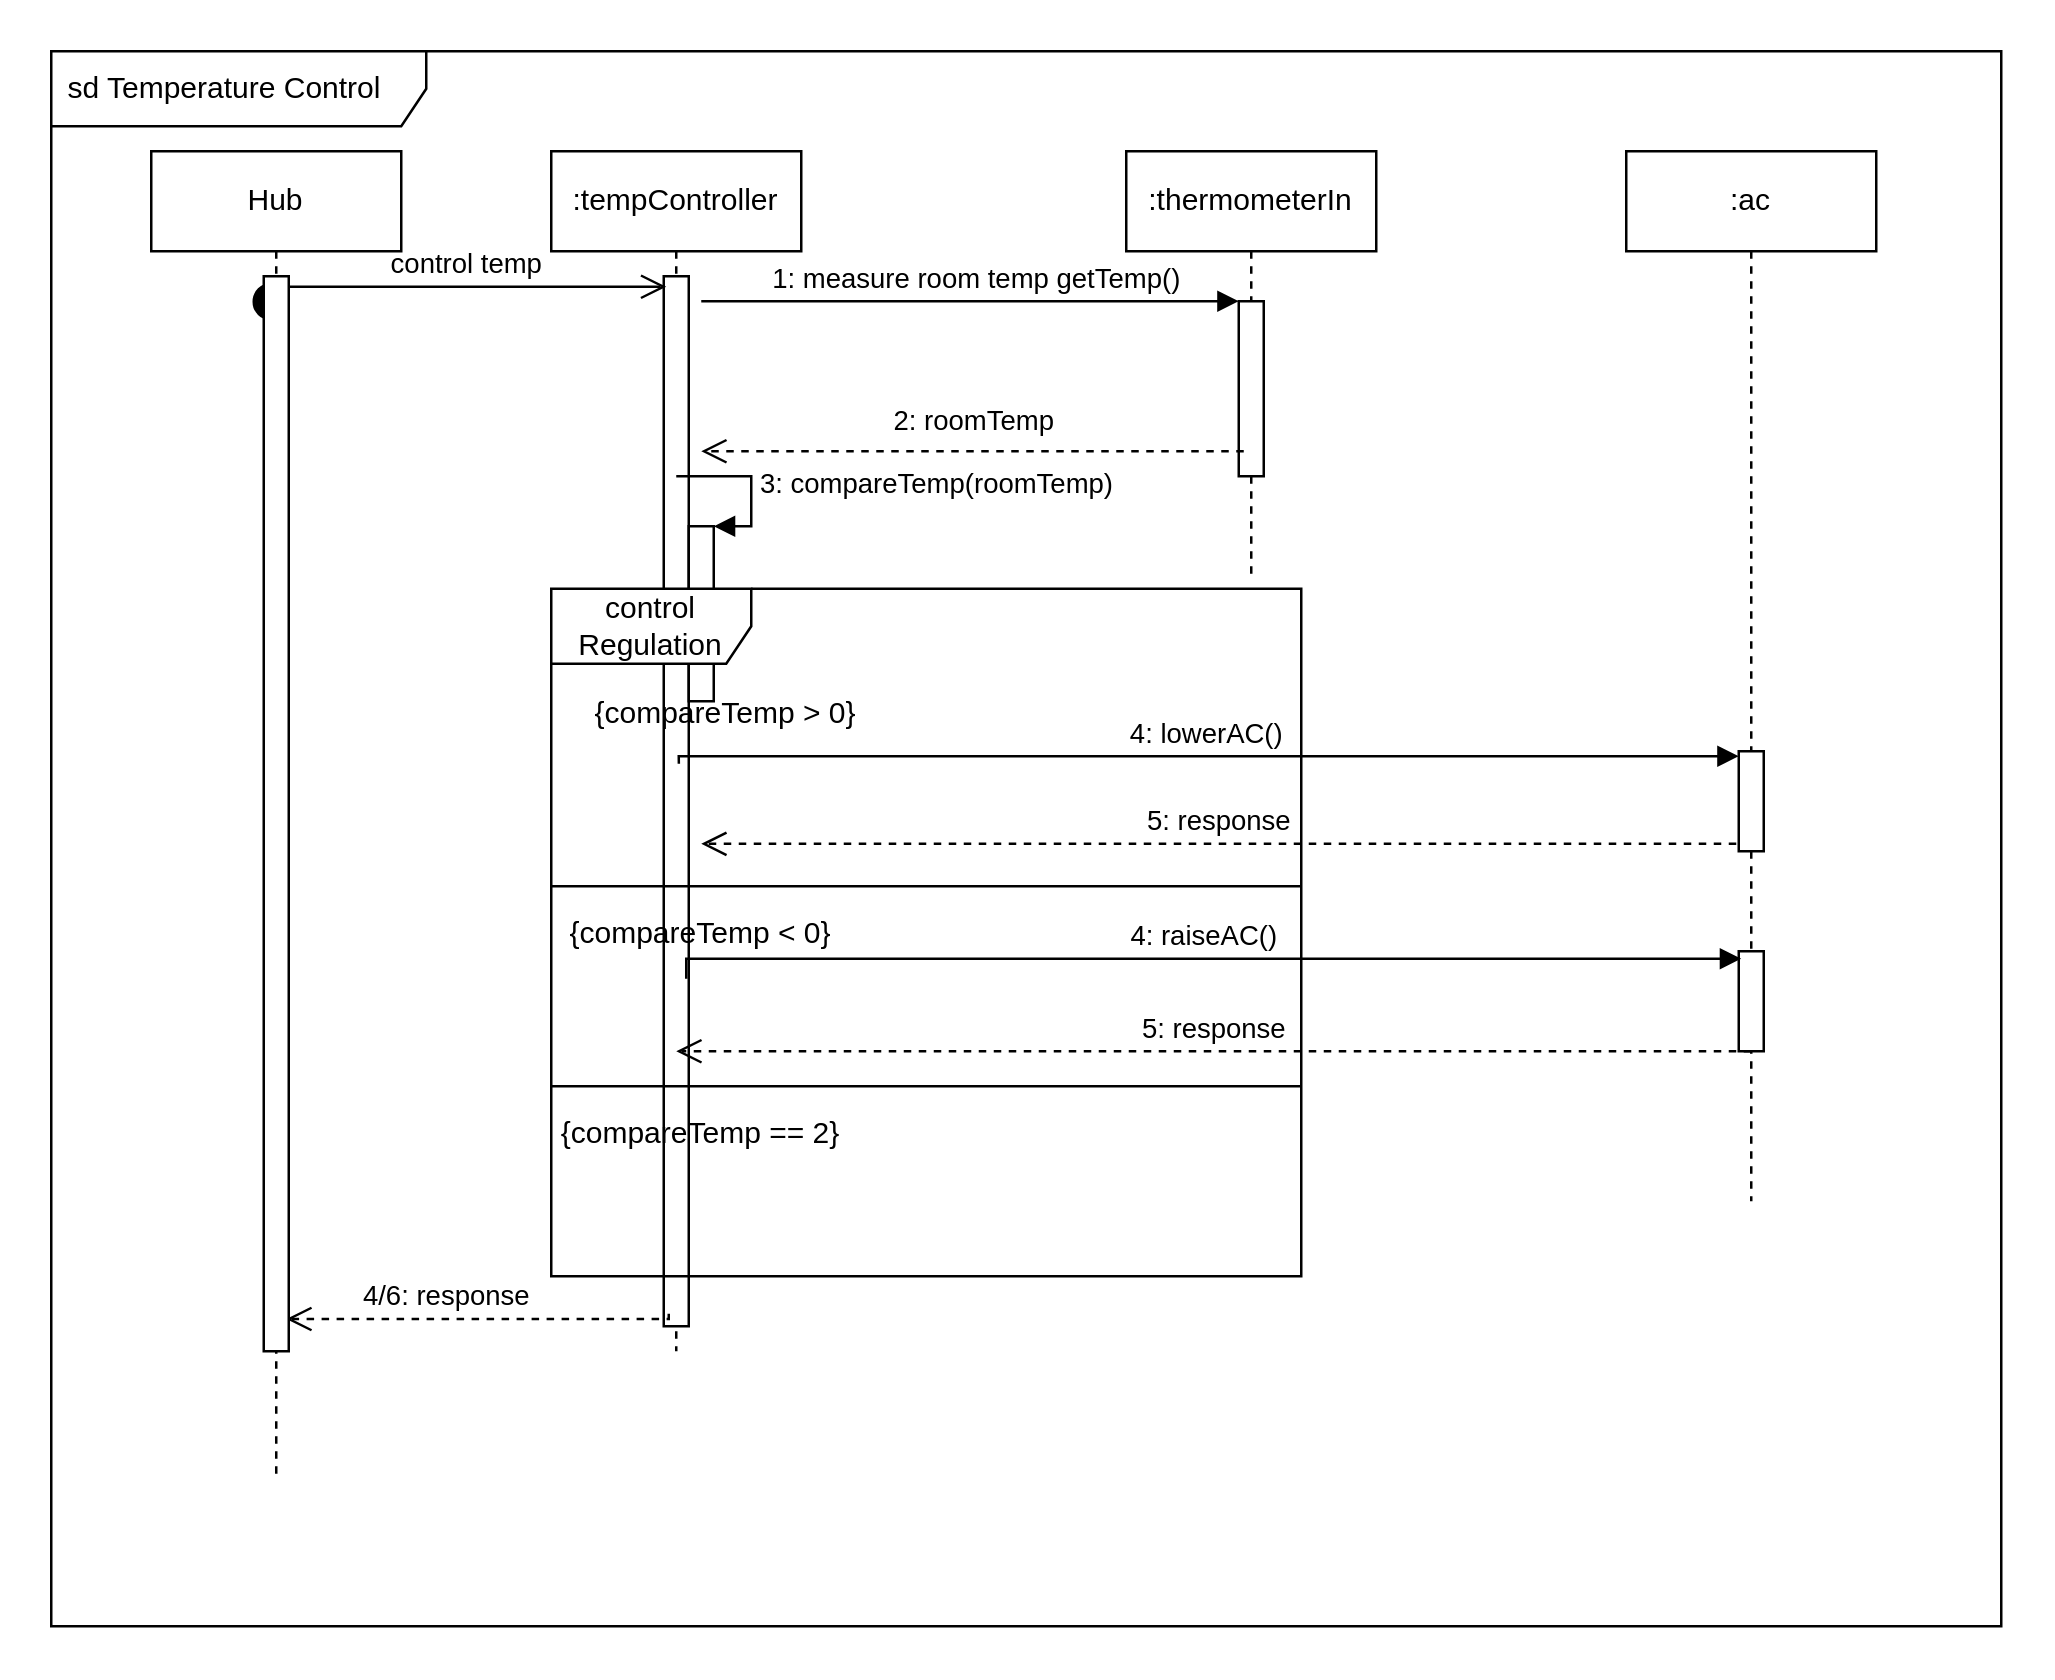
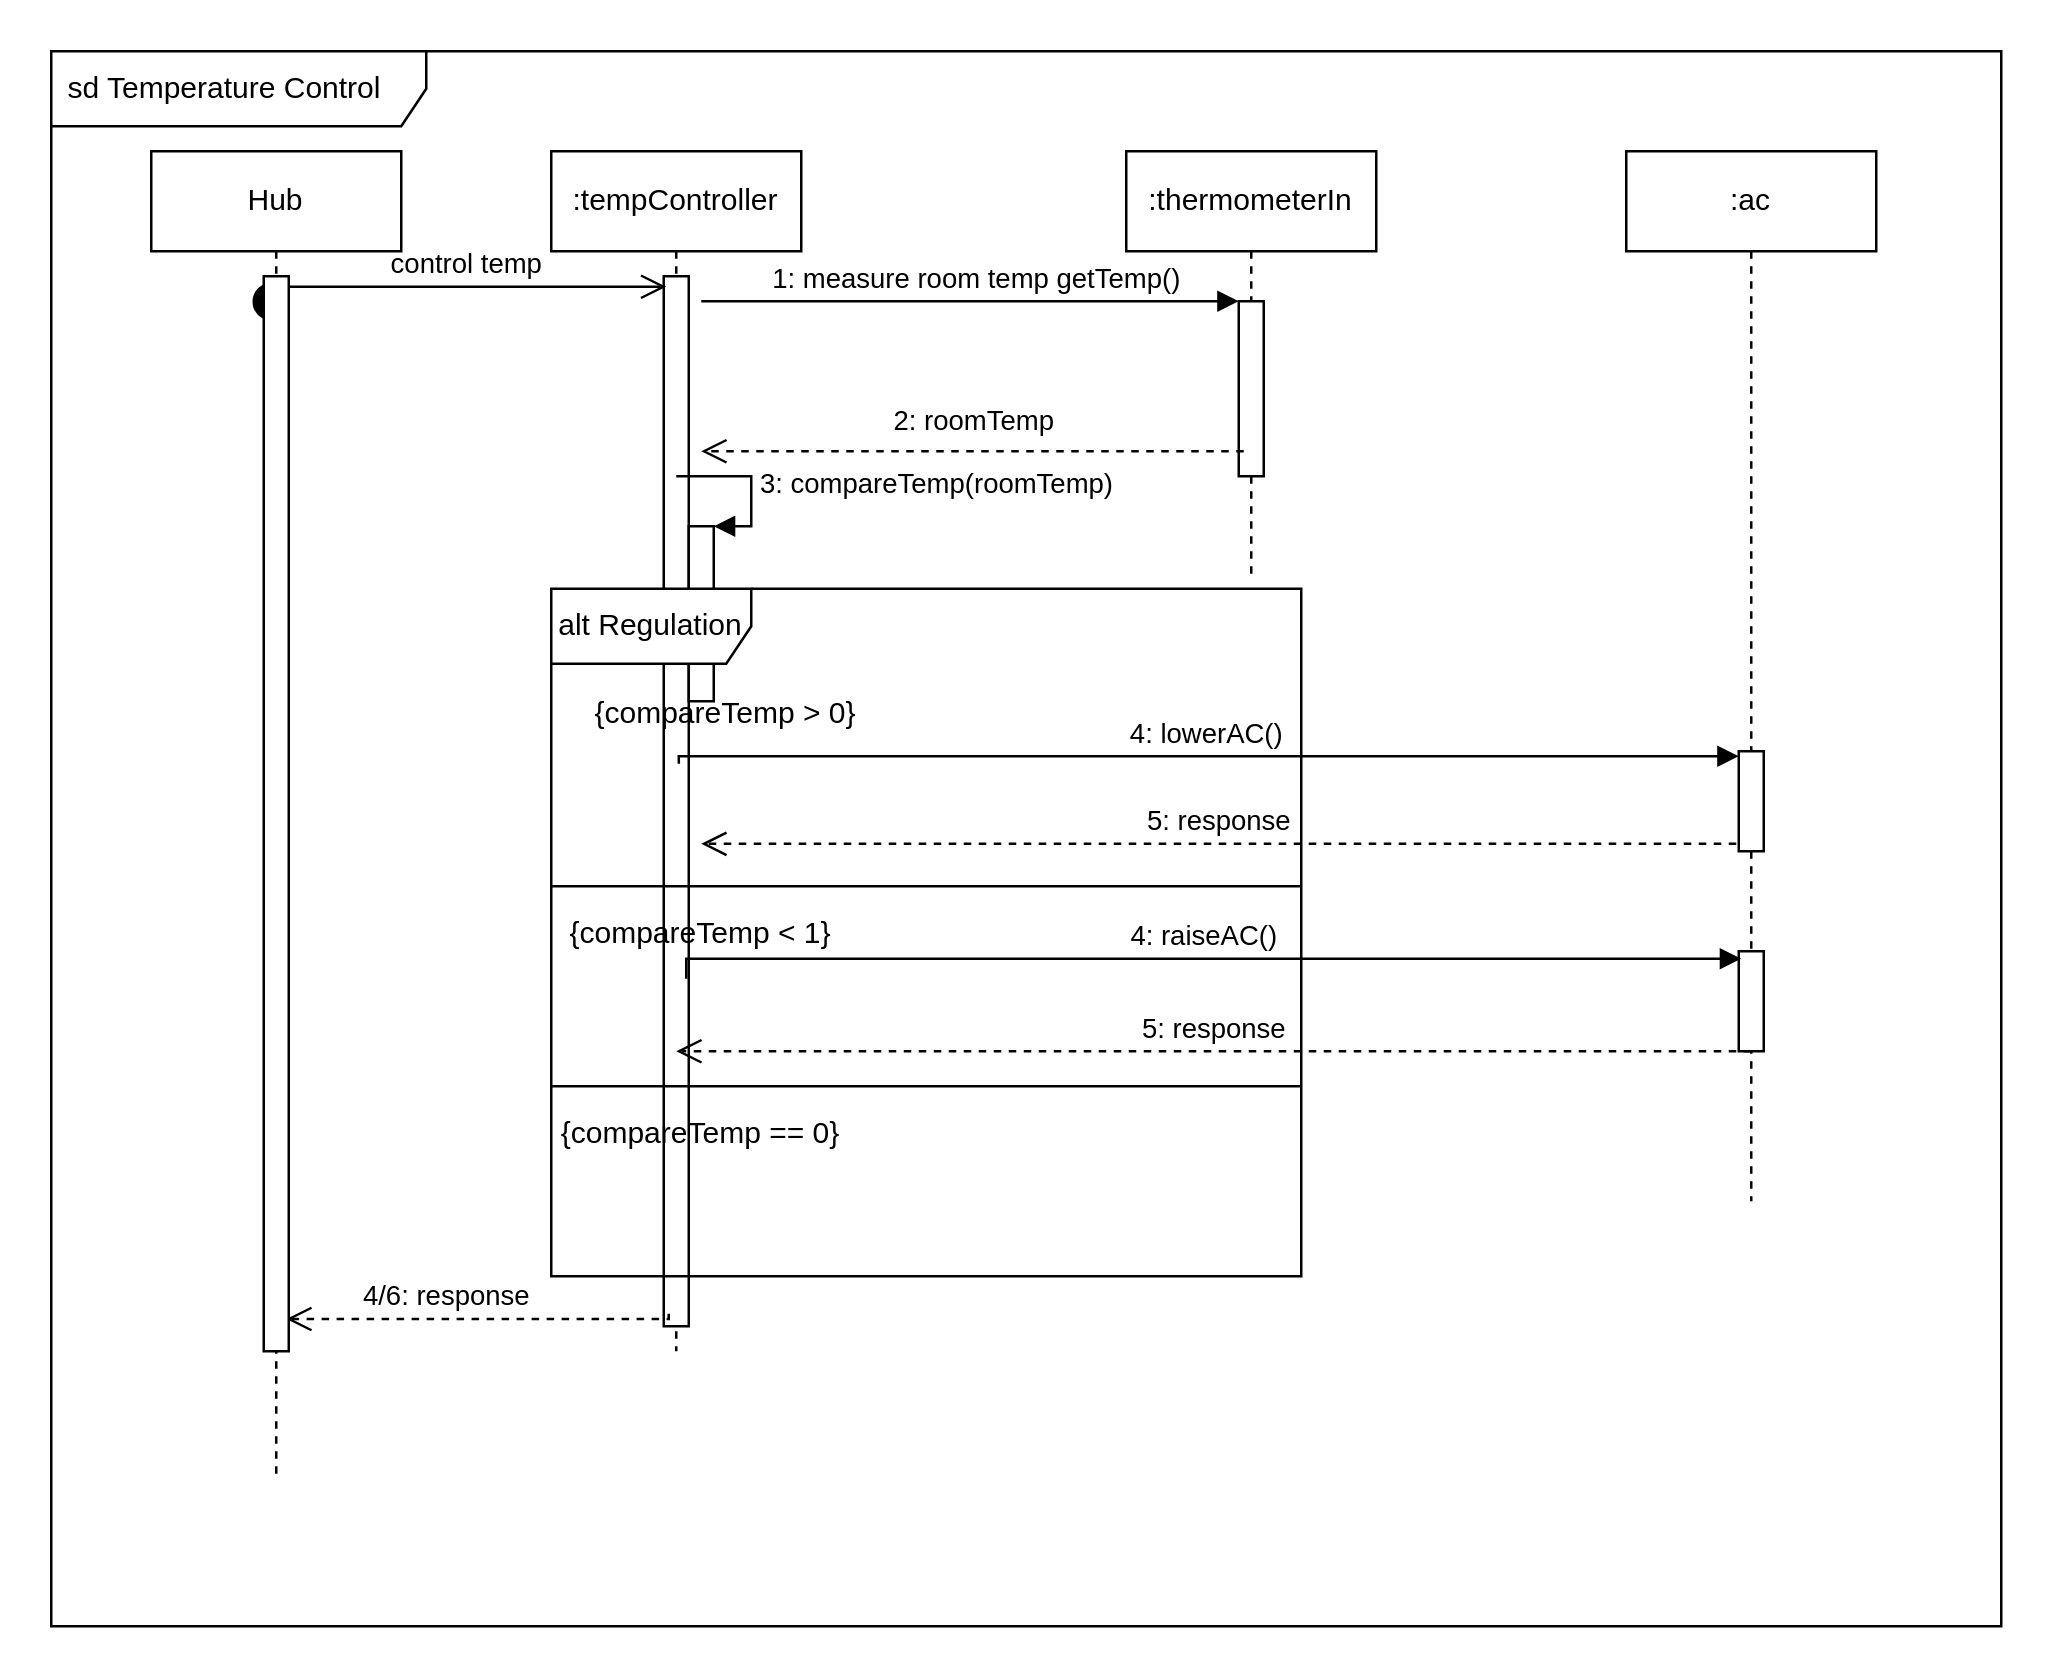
(651, 626) -> (651, 626)
(701, 934) -> (701, 934)
(701, 1134) -> (701, 1134)
